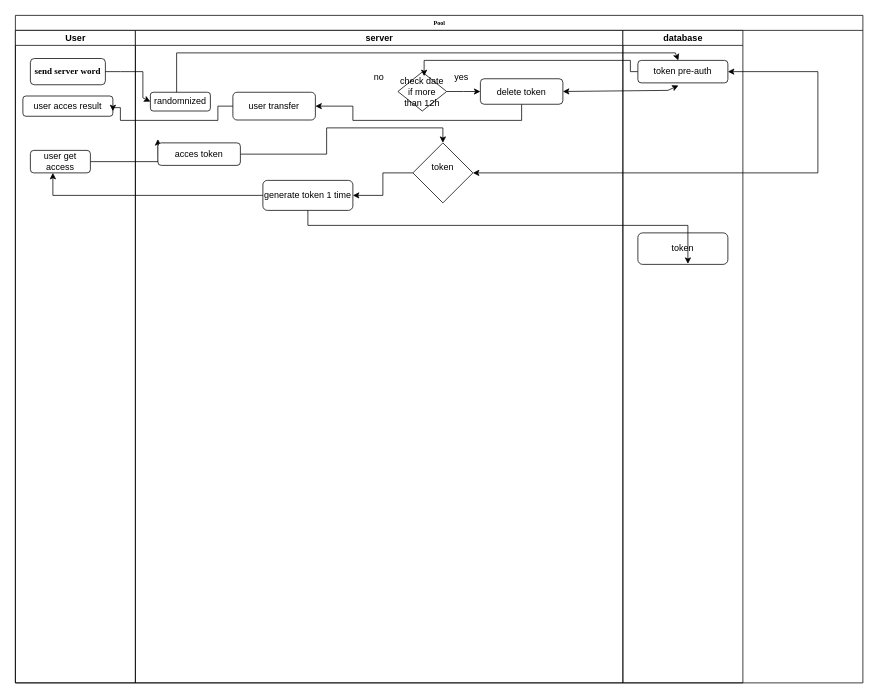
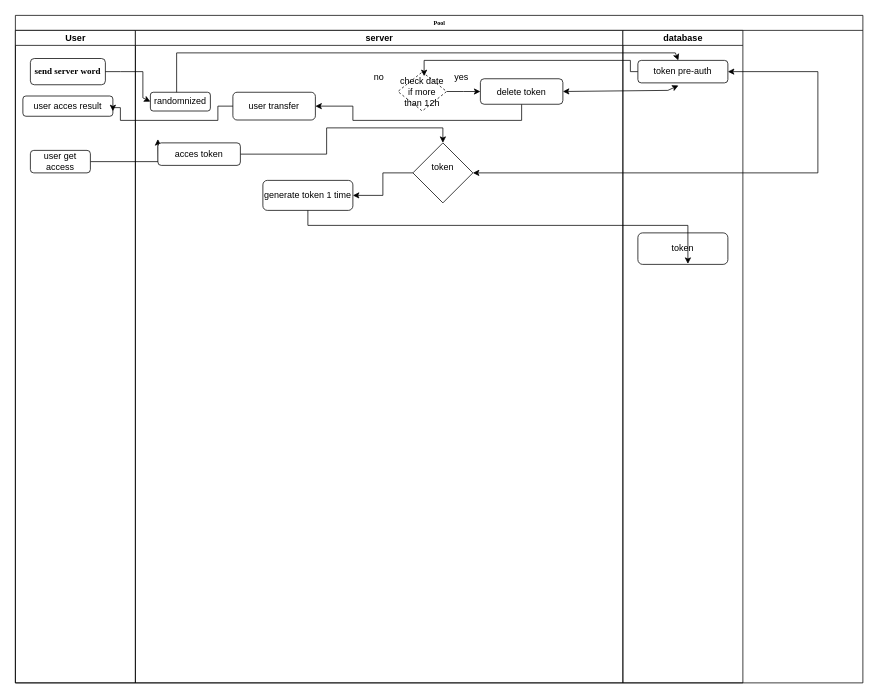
(422, 92) -> (422, 92)
(157, 195) -> none
